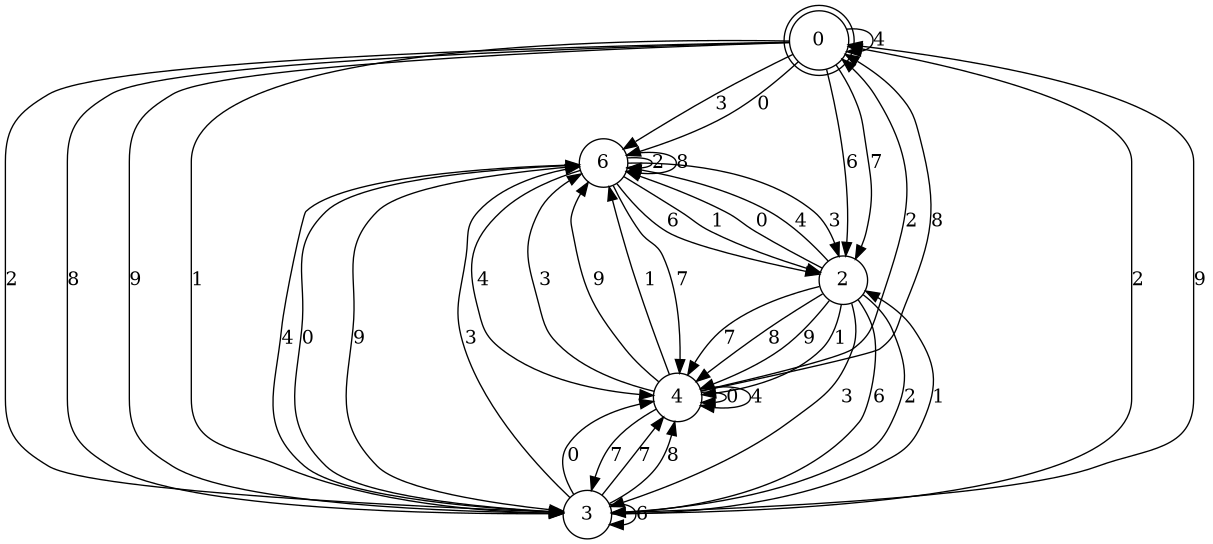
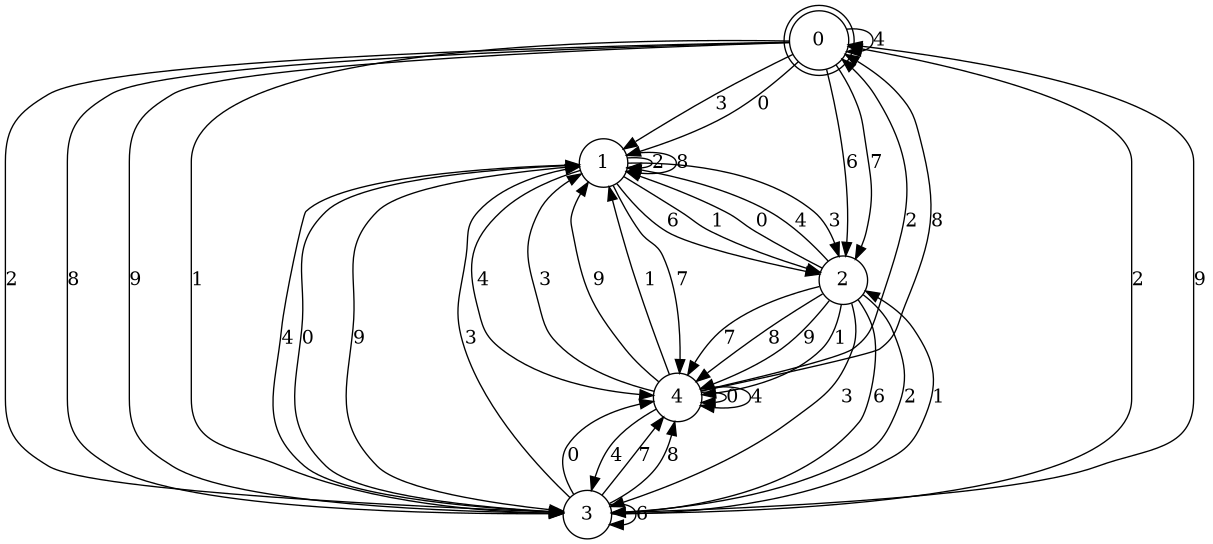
(604, 163) -> (604, 163)
(617, 456) -> (617, 456)
